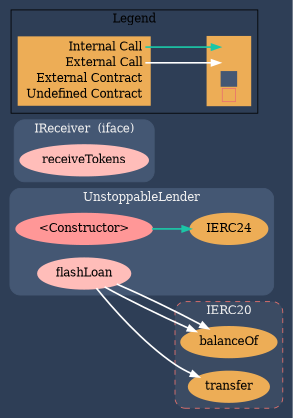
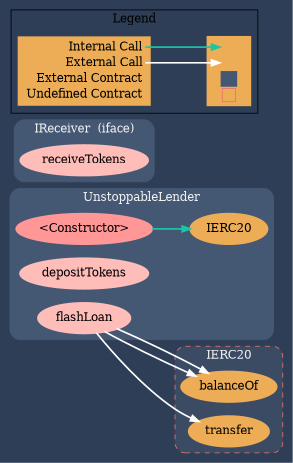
(229, 229) -> (229, 229)
none -> (84, 274)
